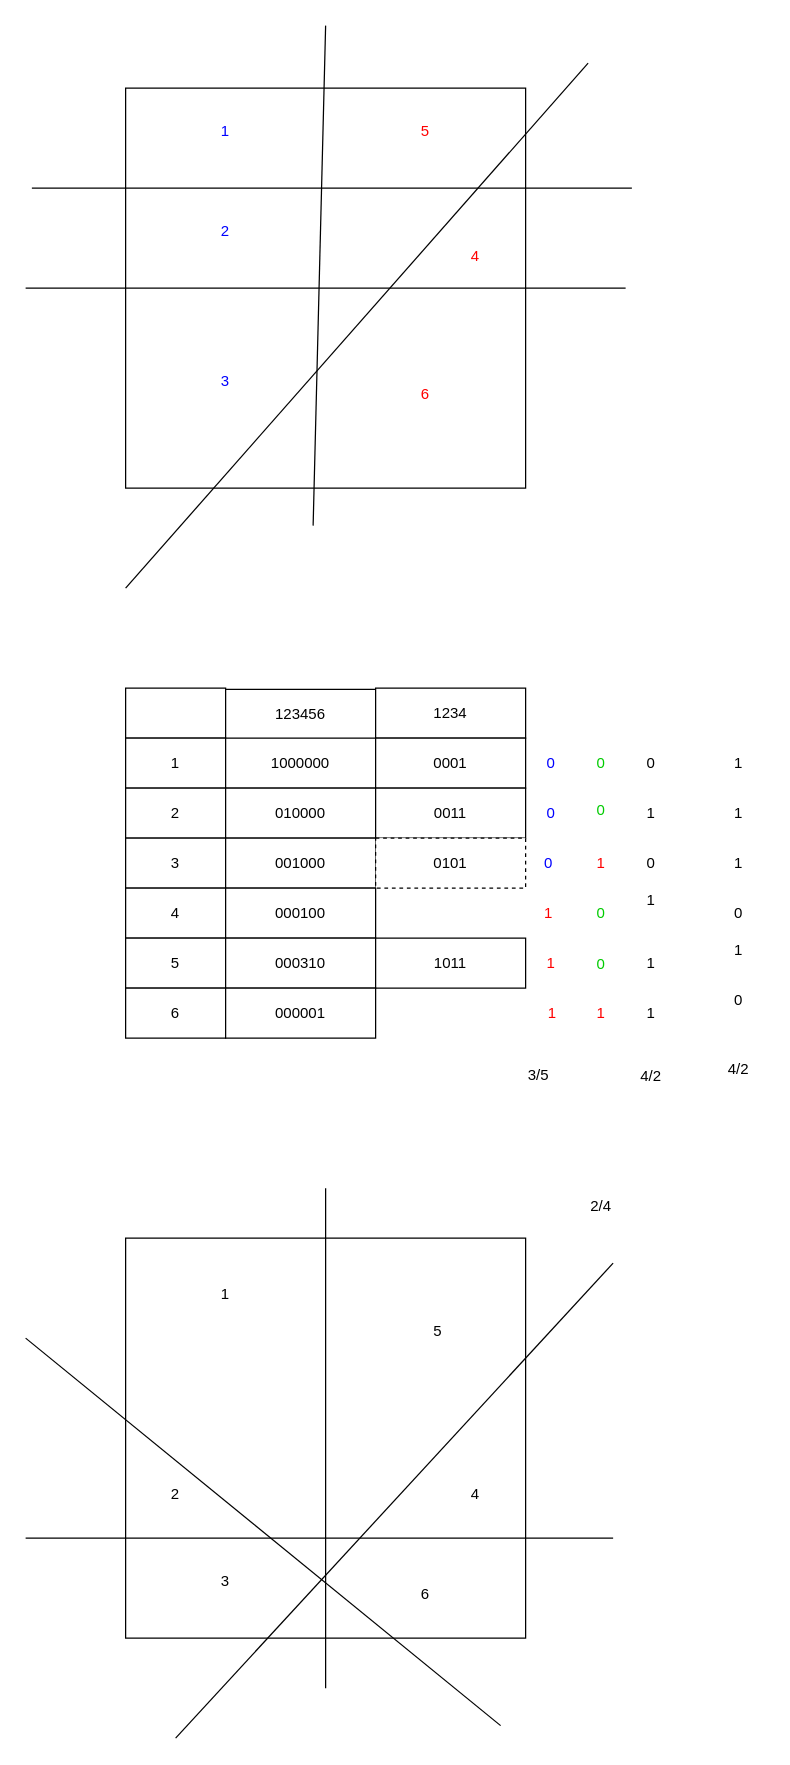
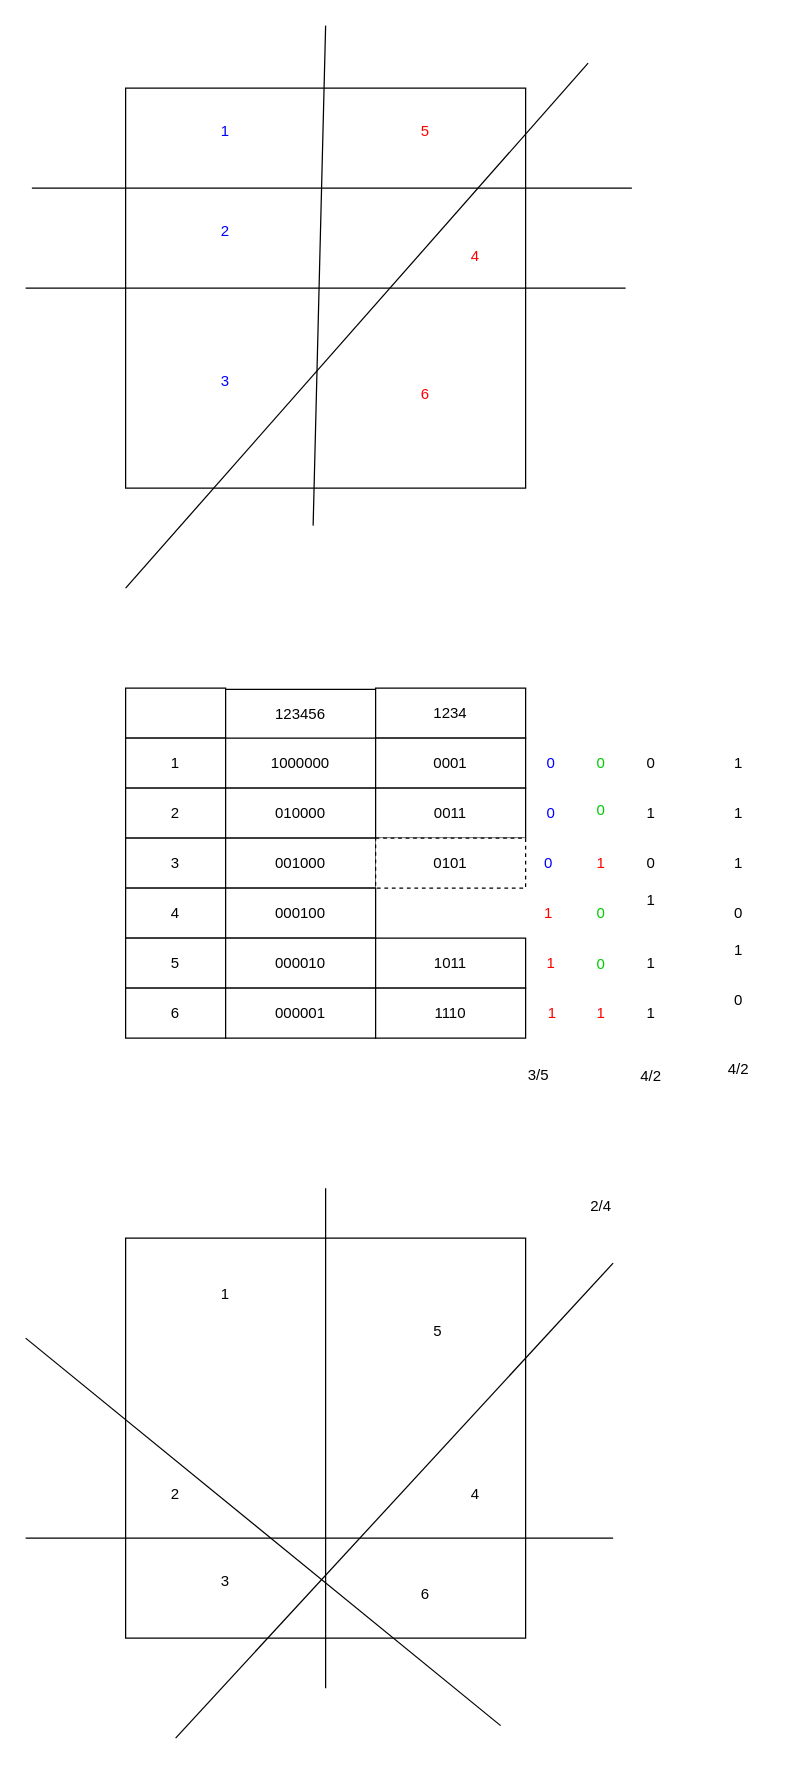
(301, 963) -> (301, 963)
none -> (451, 1013)
